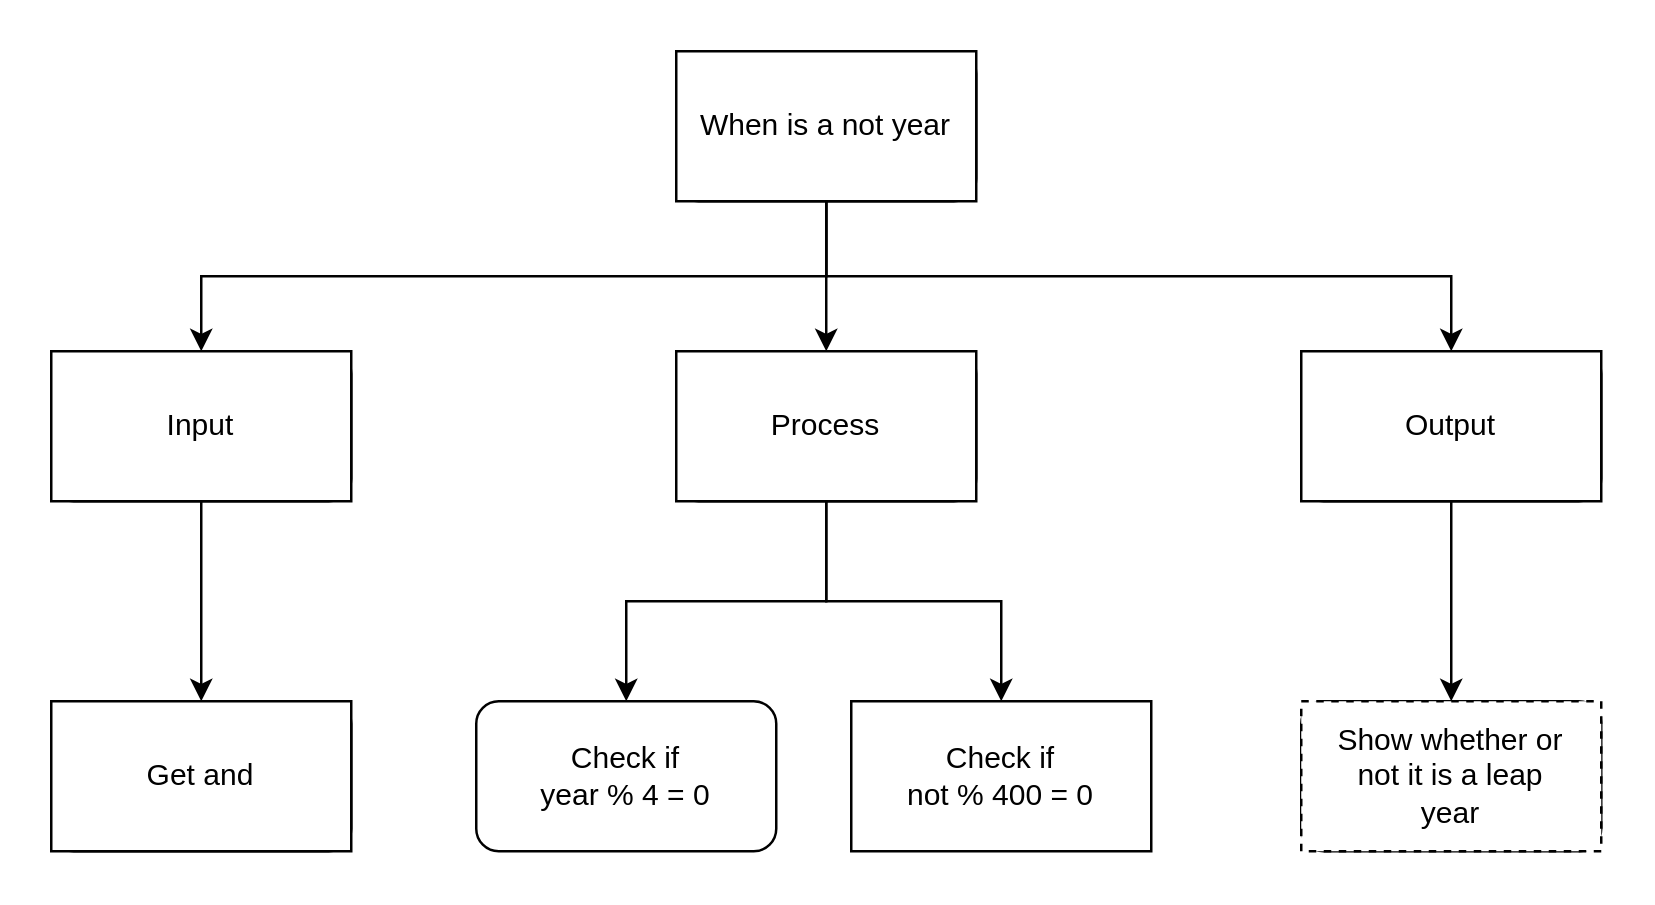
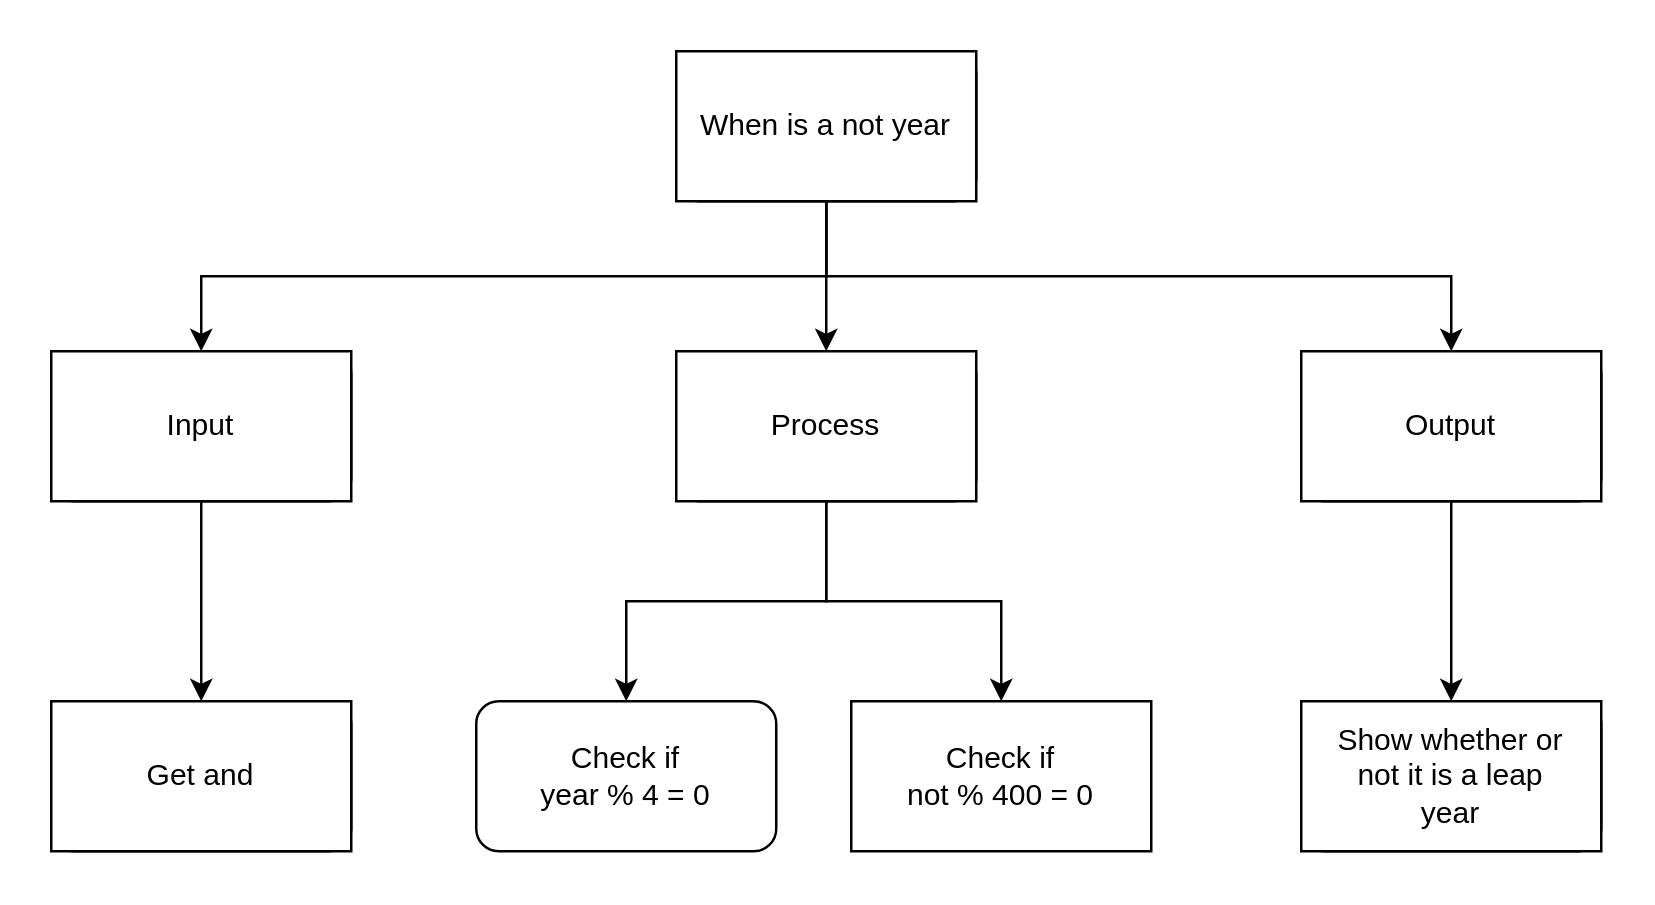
(1451, 776) -> (1451, 776)
